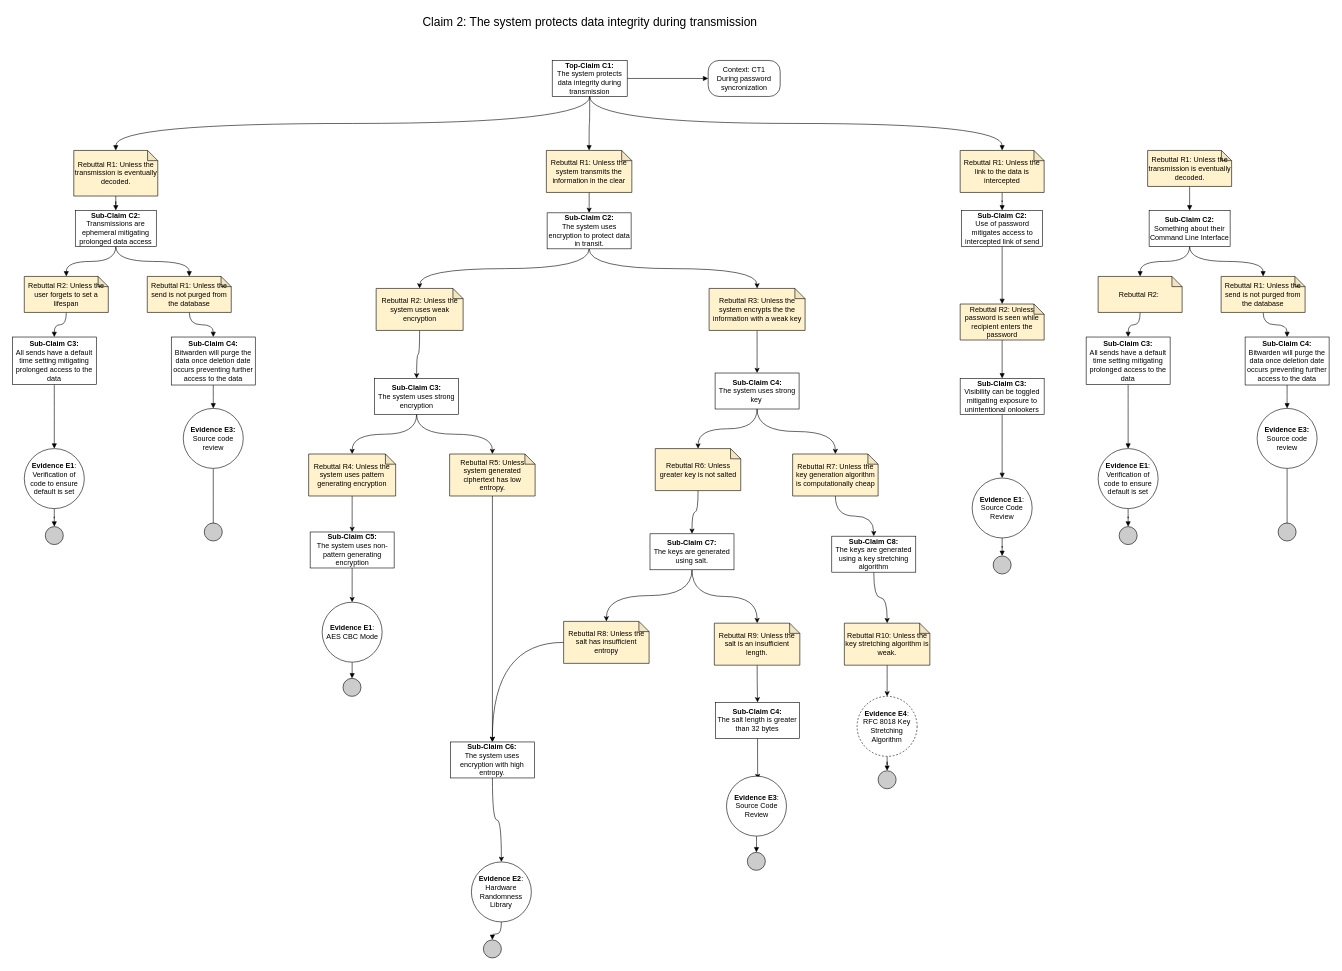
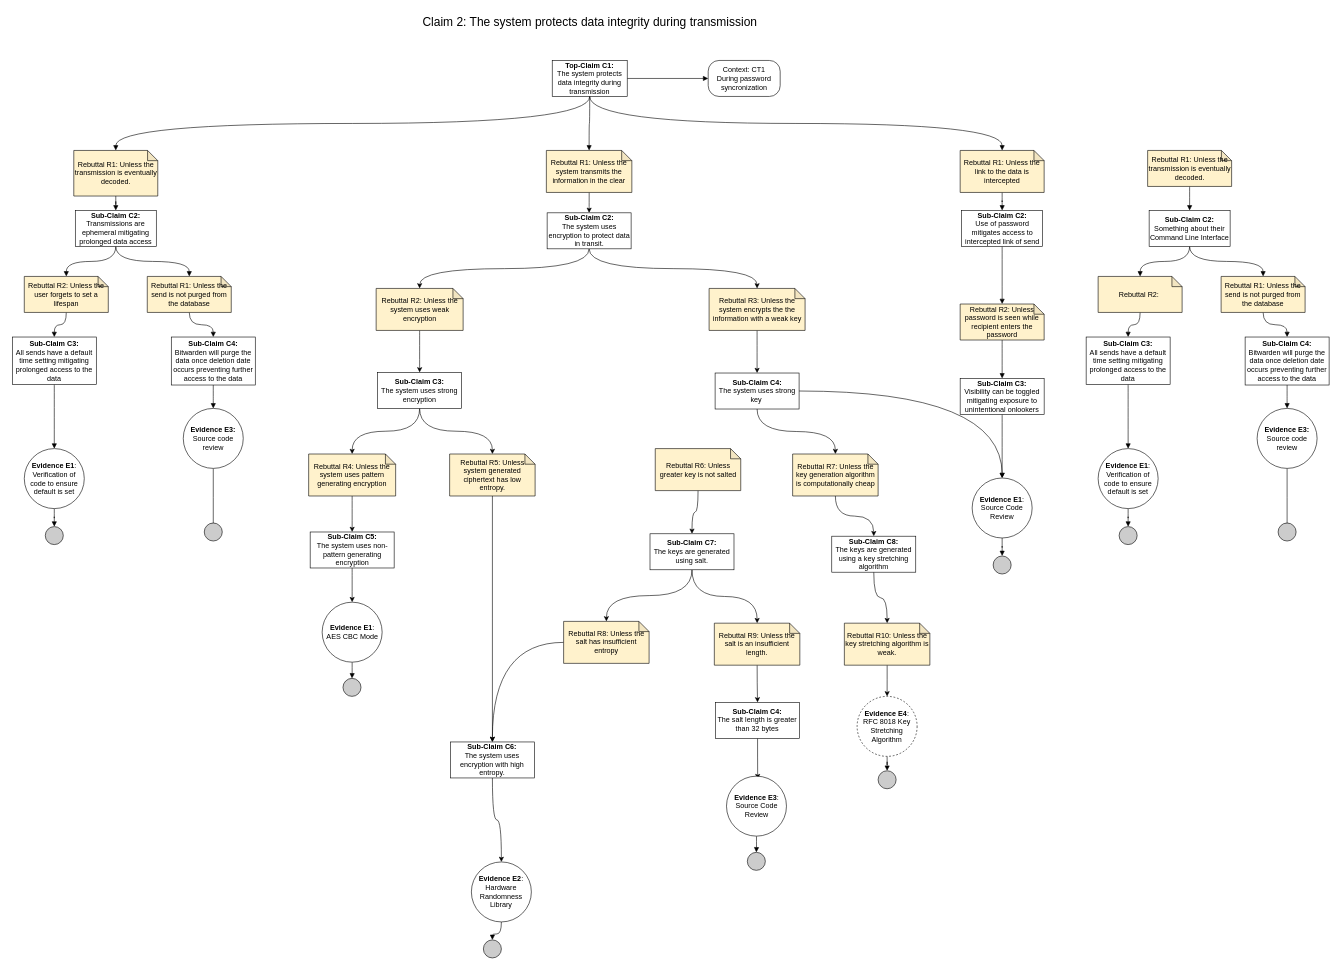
(417, 396) -> (420, 390)
(745, 426) -> (911, 400)
